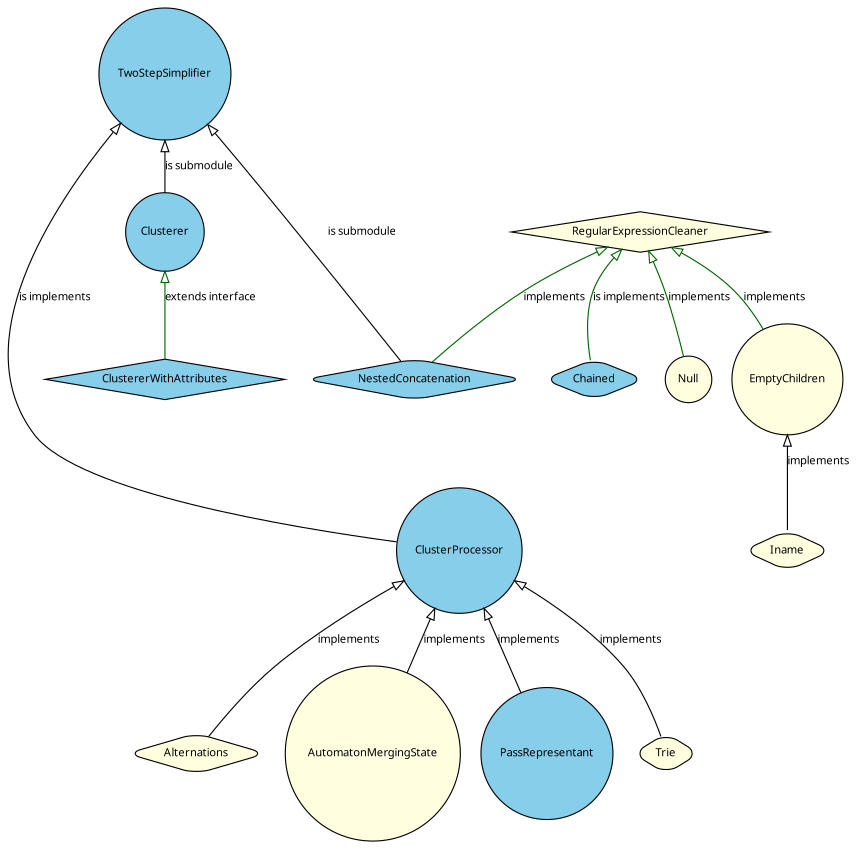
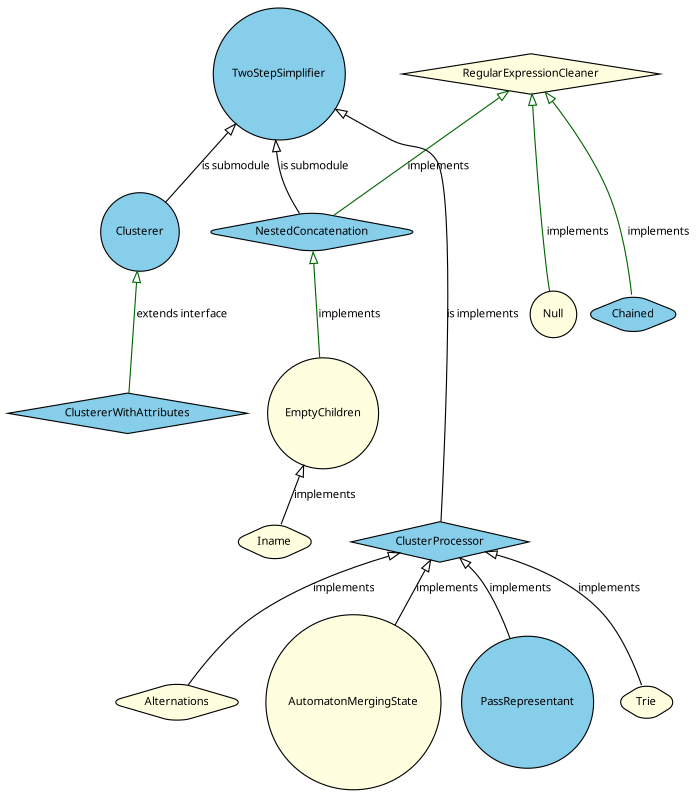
(728, 285) -> (317, 310)
(629, 297) -> (659, 232)
(459, 551) -> (440, 542)
